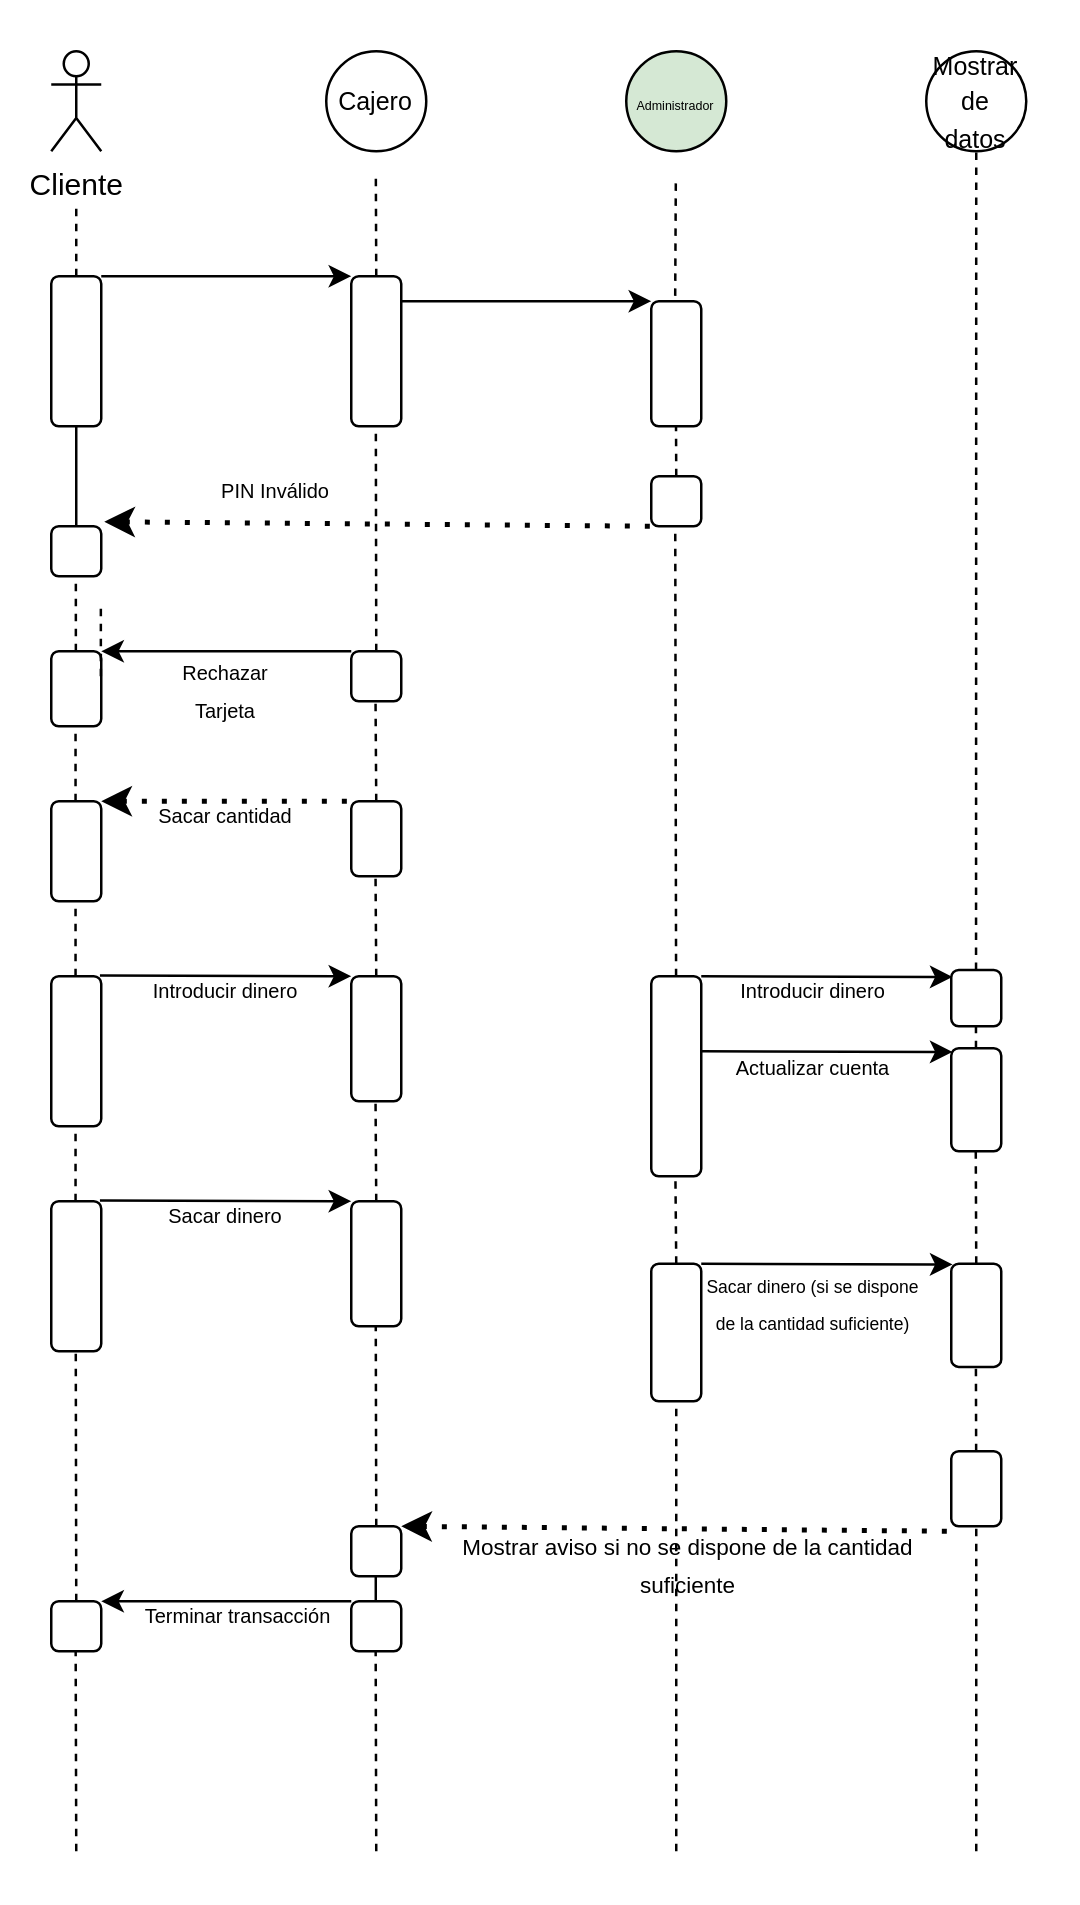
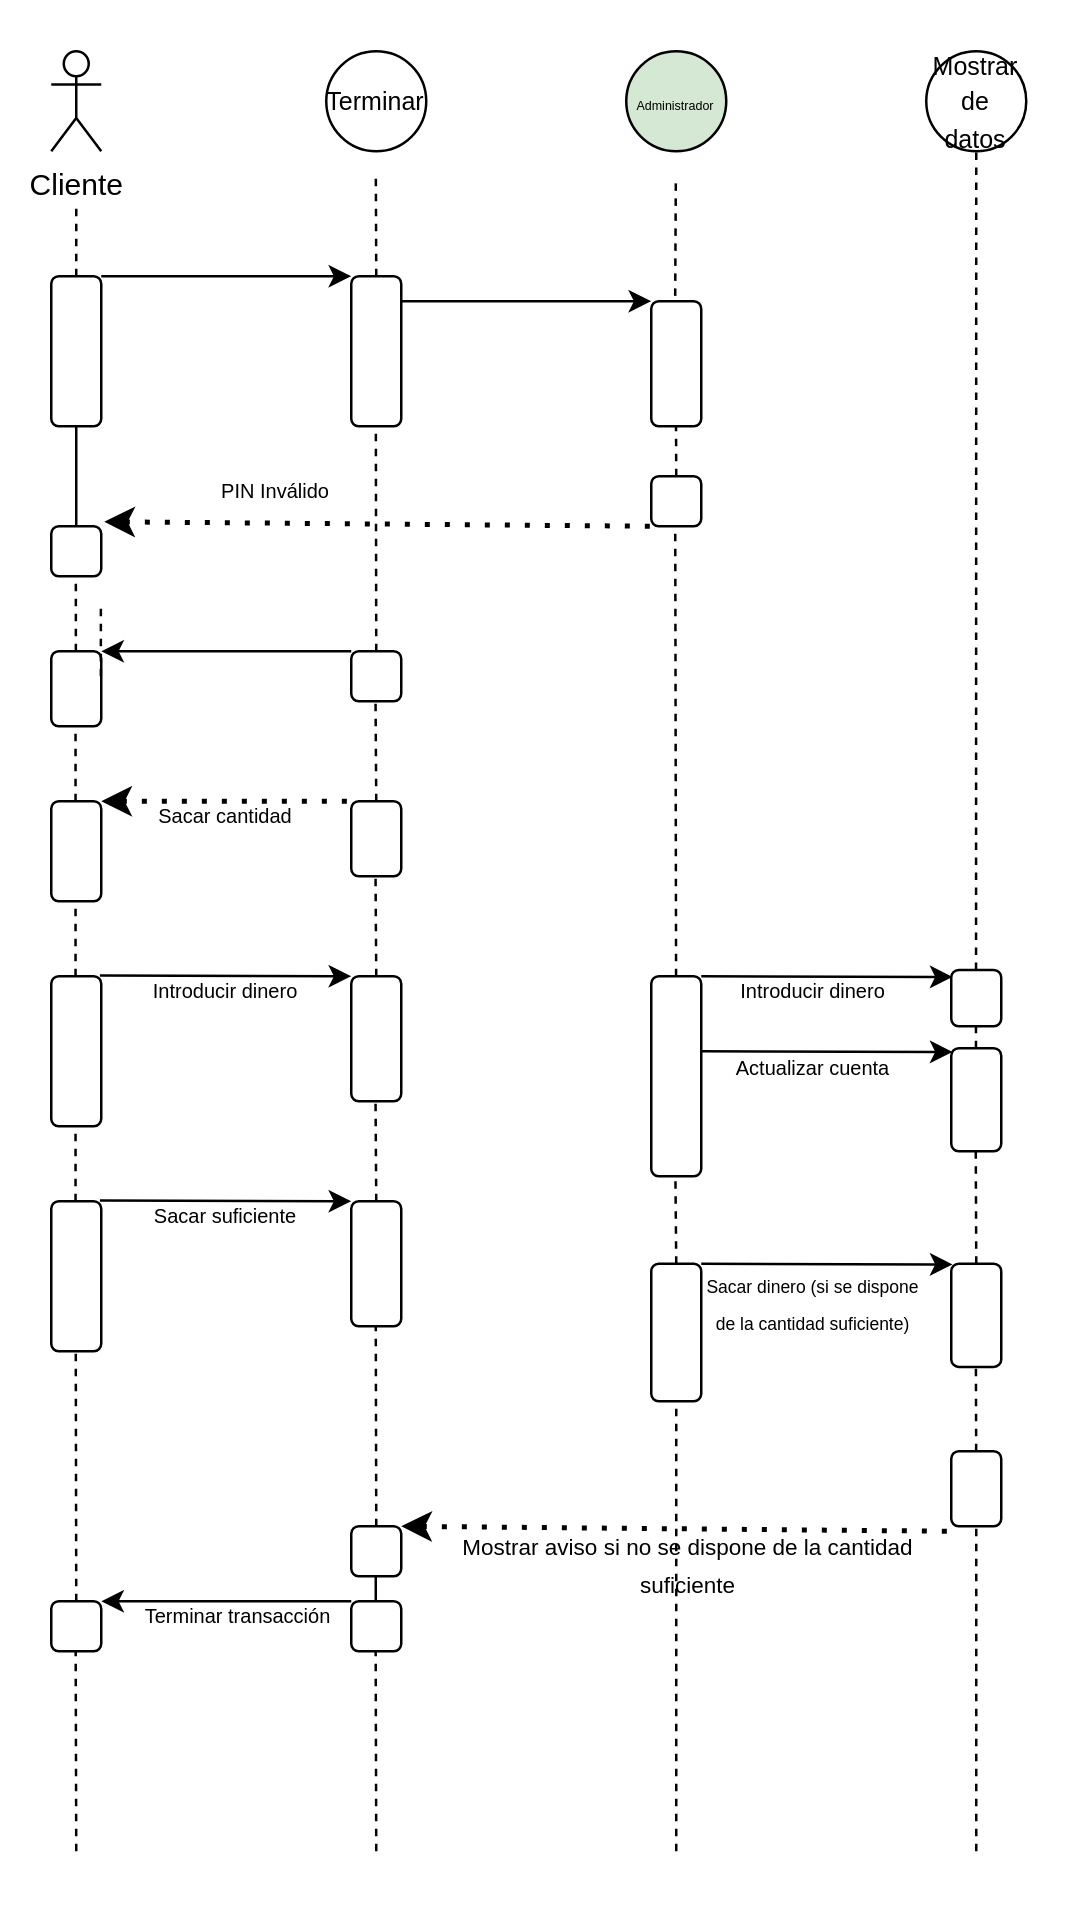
(376, 101) -> (376, 101)
(226, 689) -> none
(226, 1214) -> (226, 1214)
